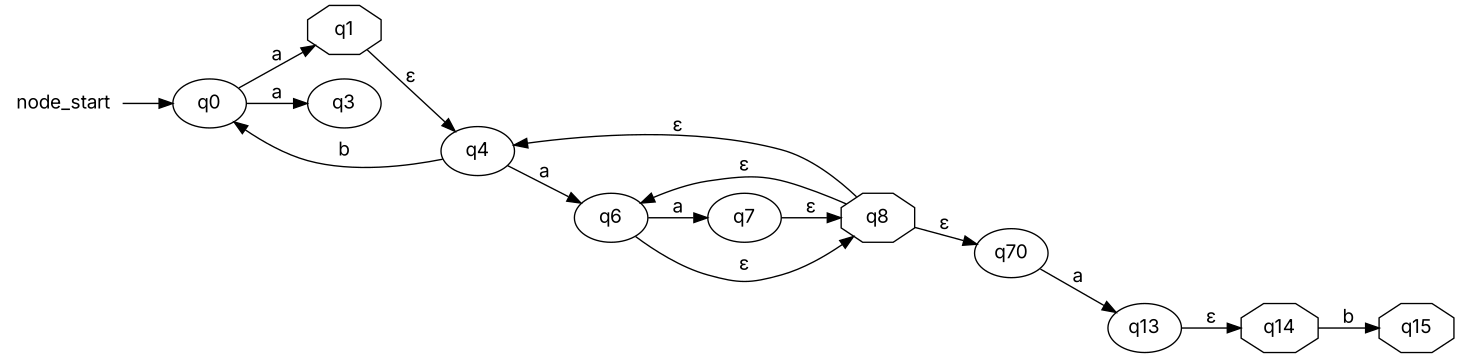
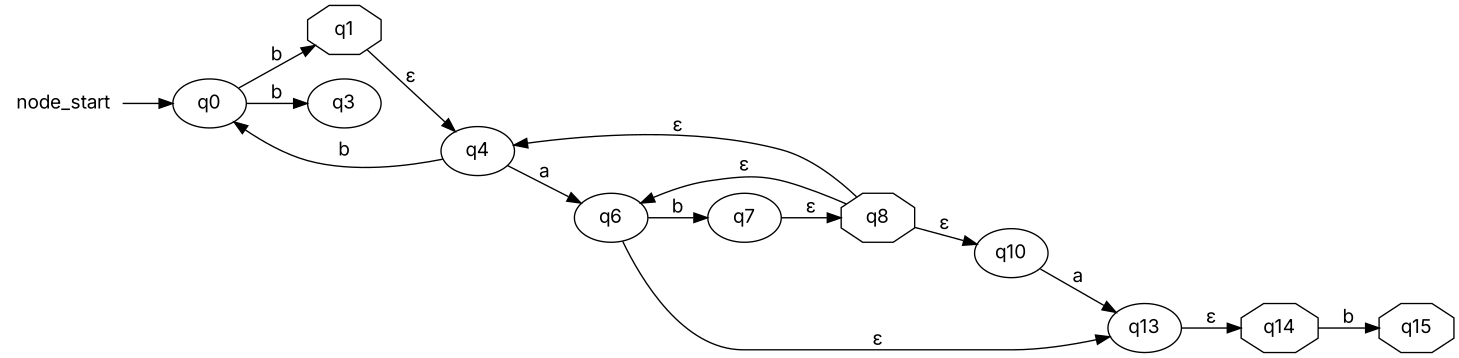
(277, 55) -> (277, 55)
(277, 93) -> (277, 93)
(678, 208) -> (678, 208)
(1011, 253) -> (1011, 253)
(738, 281) -> (835, 350)
